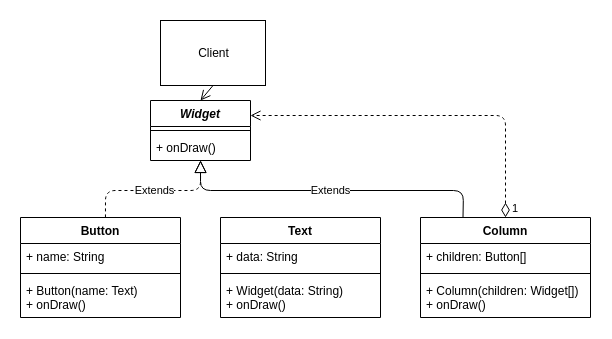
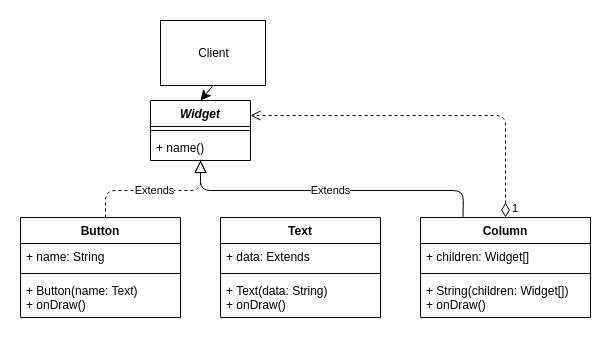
(205, 95) -> (207, 93)
(188, 148) -> (181, 148)
(267, 257) -> (272, 257)
(485, 257) -> (484, 257)
(292, 291) -> (287, 291)
(509, 291) -> (509, 291)
